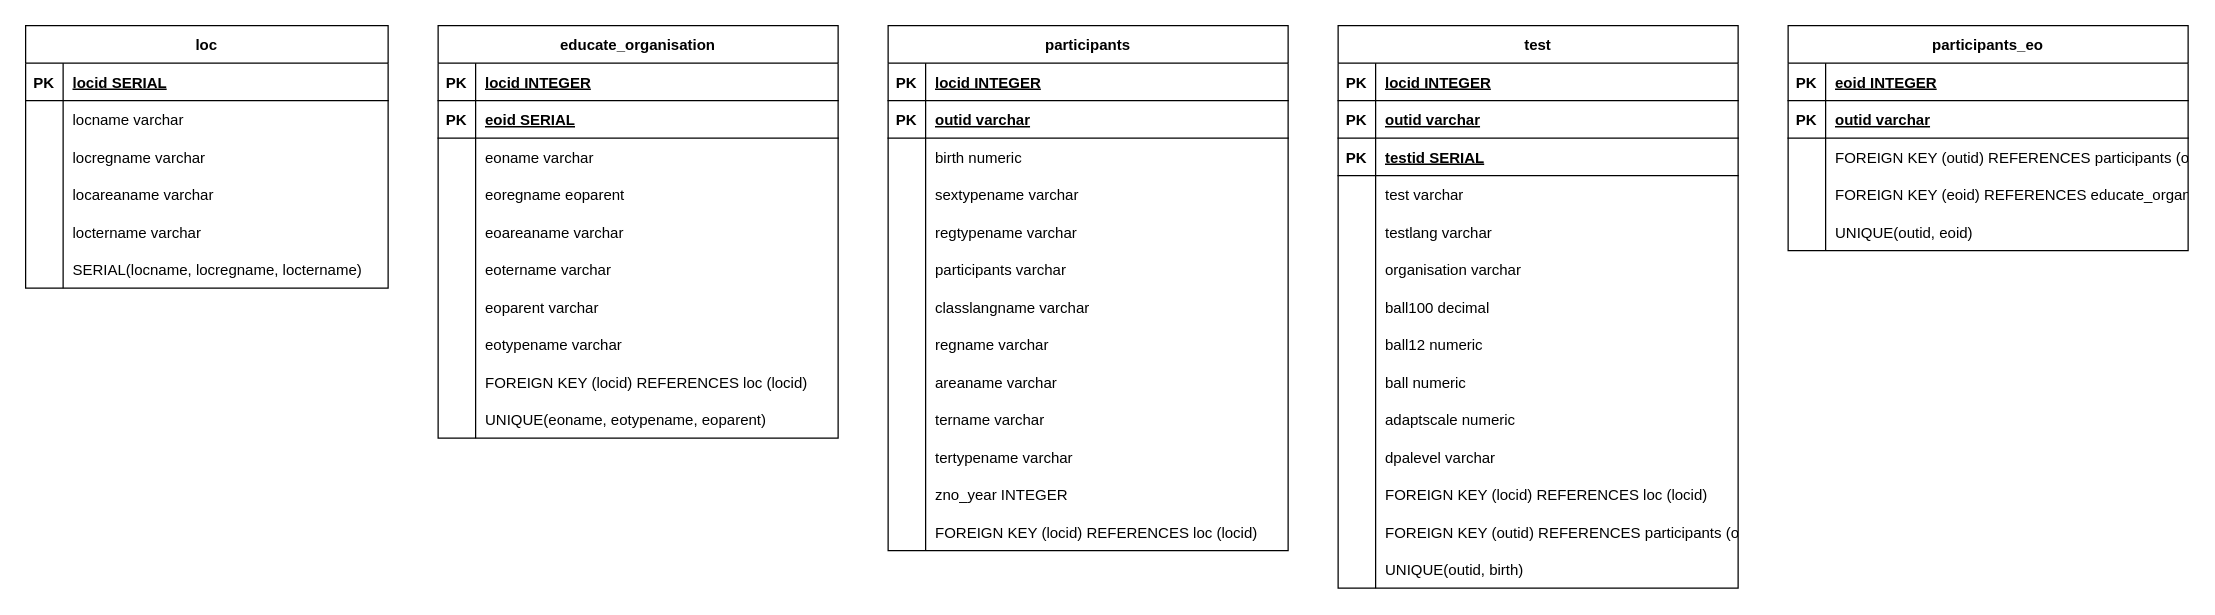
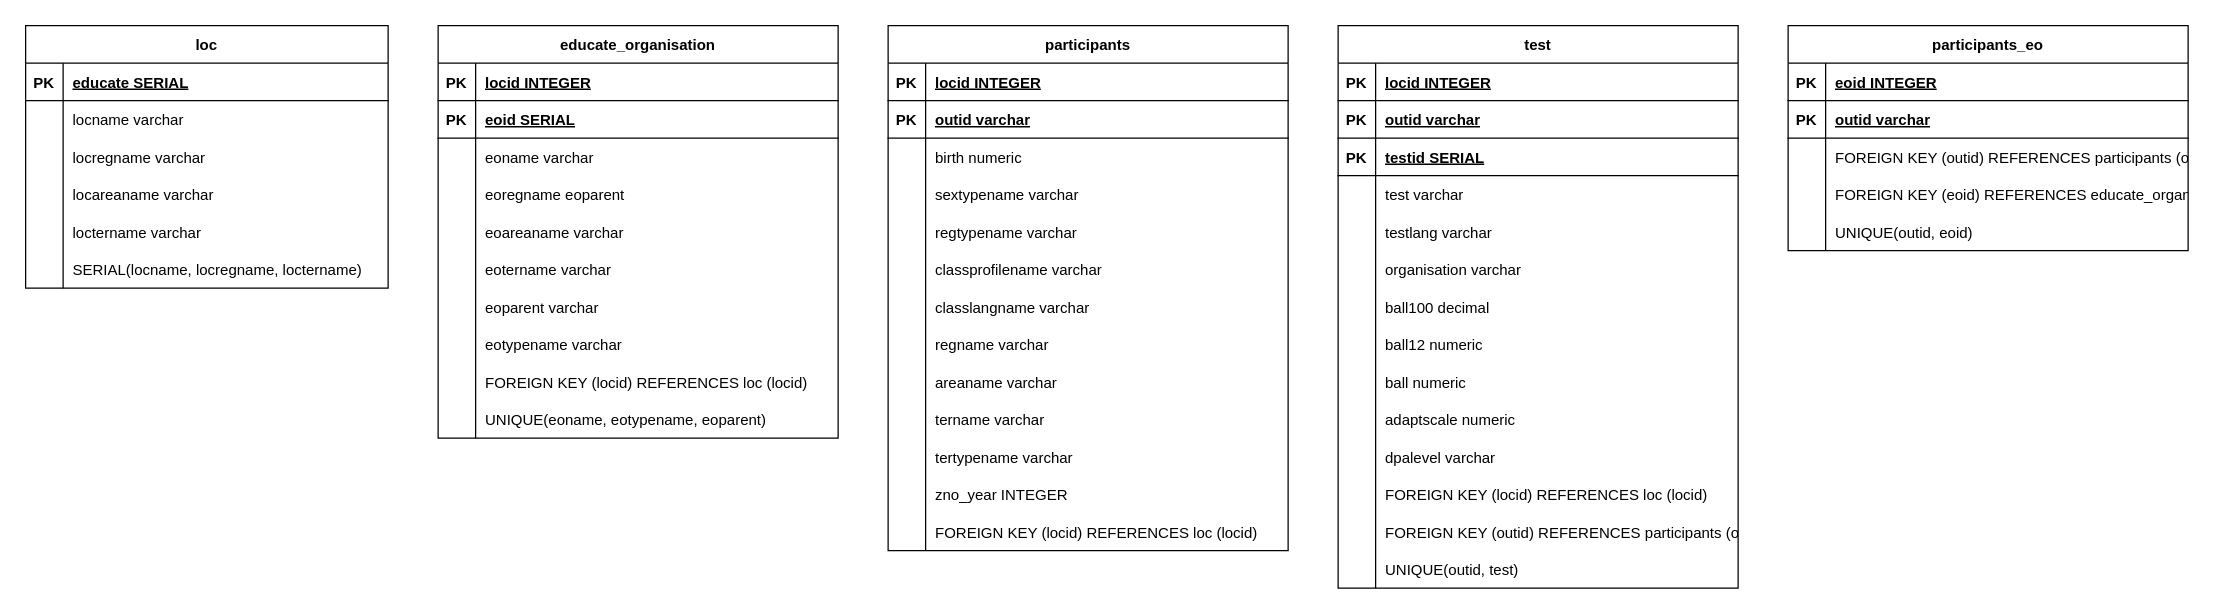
(117, 83) -> (129, 83)
(1013, 270) -> (1028, 270)
(1461, 570) -> (1459, 570)
